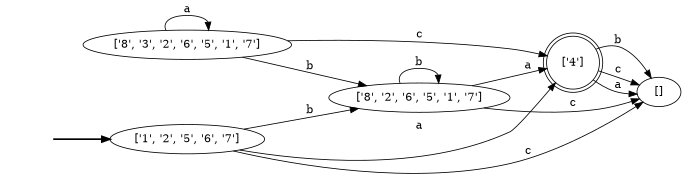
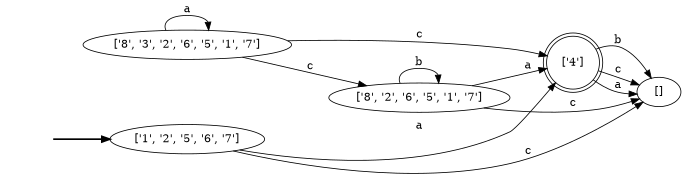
(310, 66) -> (310, 66)
(297, 120) -> none
